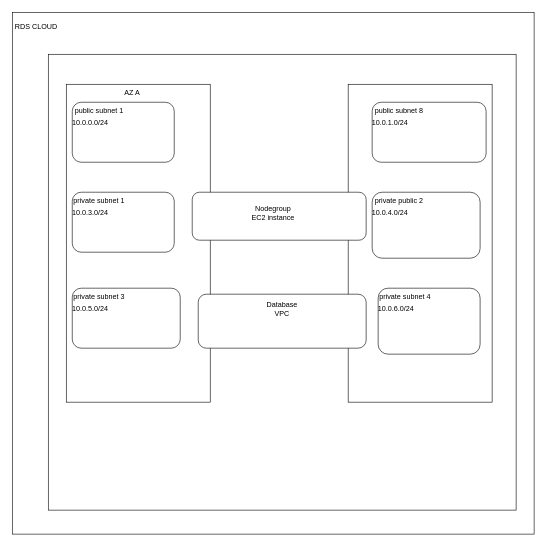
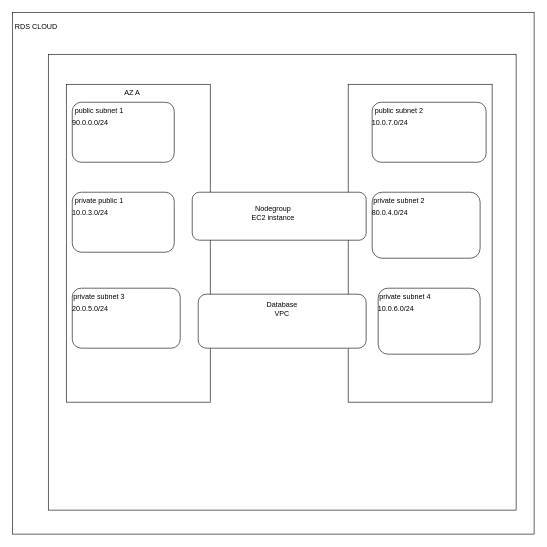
(399, 111) -> (399, 111)
(90, 123) -> (90, 123)
(390, 123) -> (390, 123)
(99, 201) -> (99, 201)
(399, 201) -> (399, 201)
(390, 213) -> (390, 213)
(90, 309) -> (90, 309)
